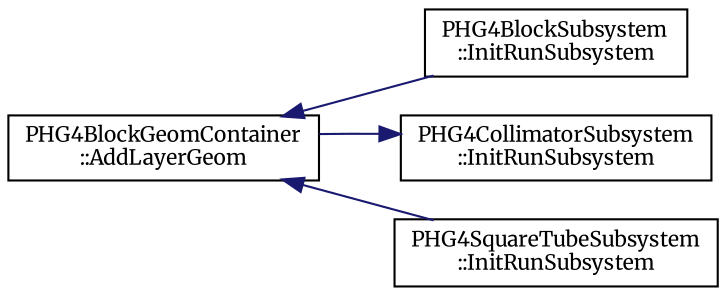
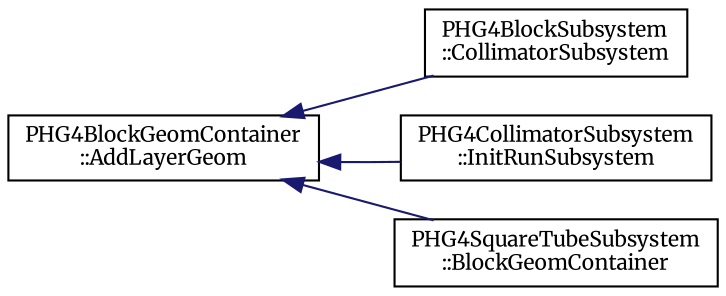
(556, 43) -> (556, 43)
(349, 134) -> (371, 162)
(556, 253) -> (556, 253)
